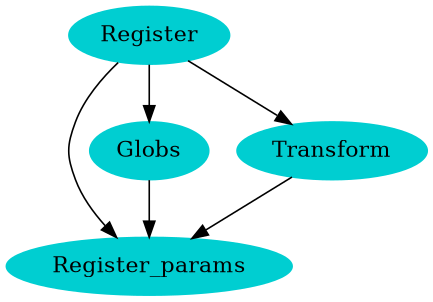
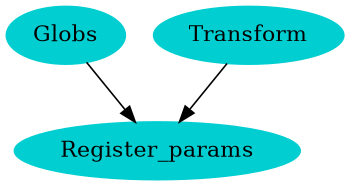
(149, 35) -> none
